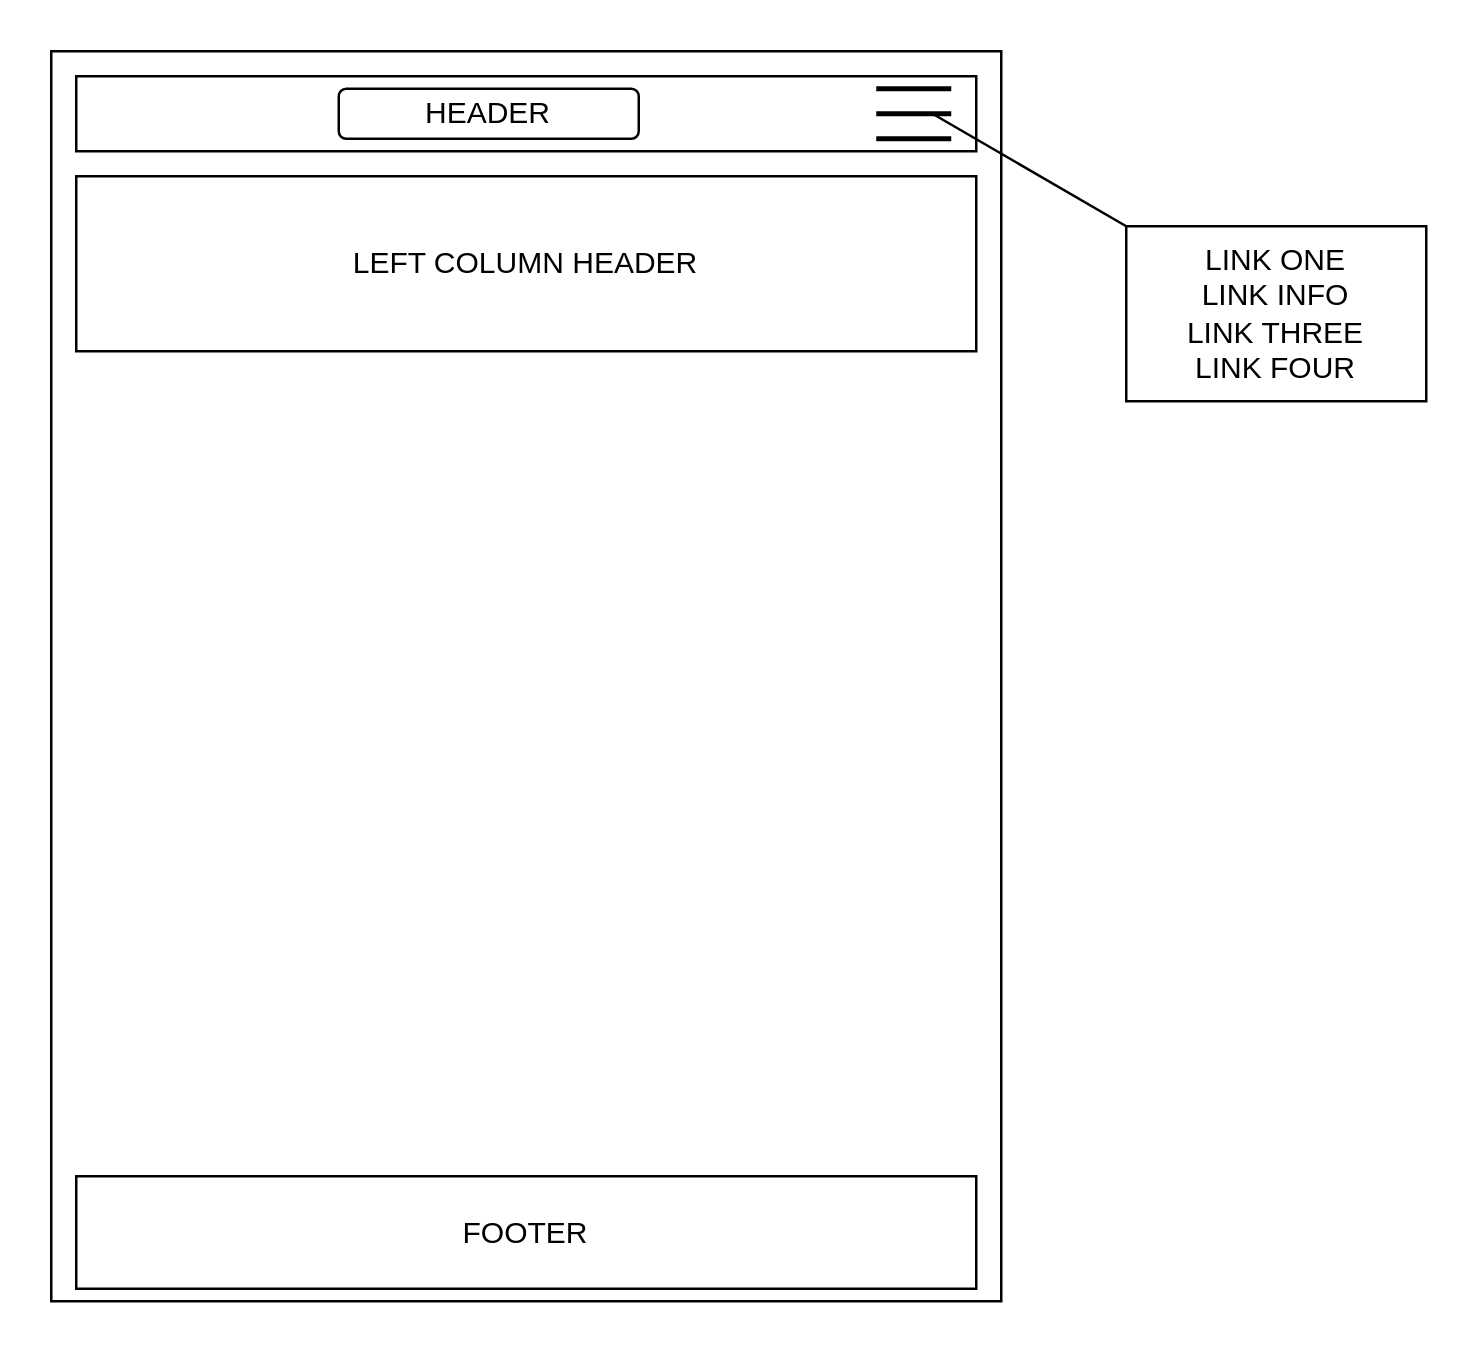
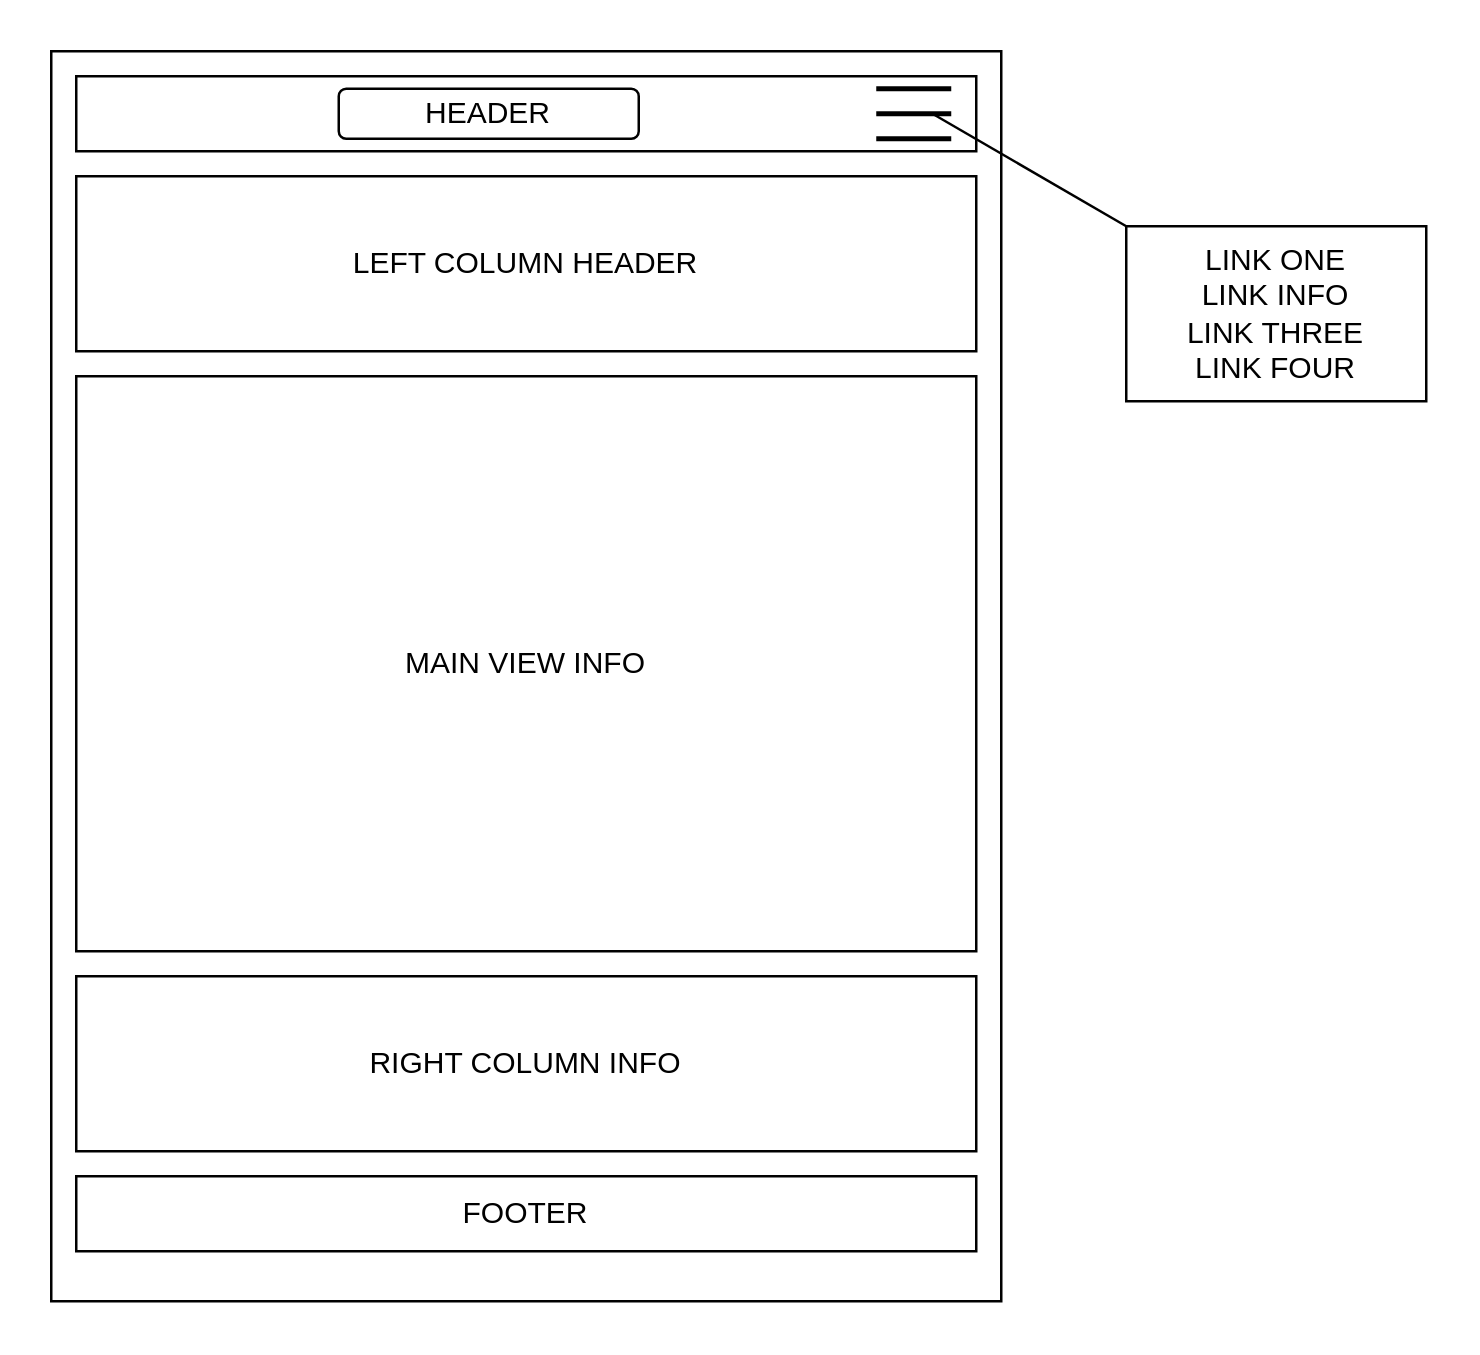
none -> (526, 664)
none -> (526, 1064)
(526, 1233) -> (526, 1214)
